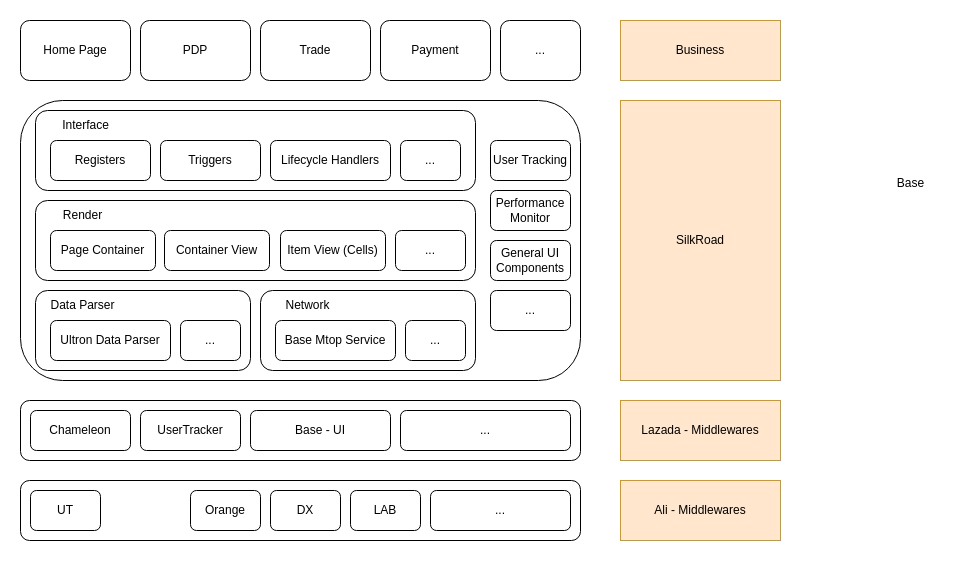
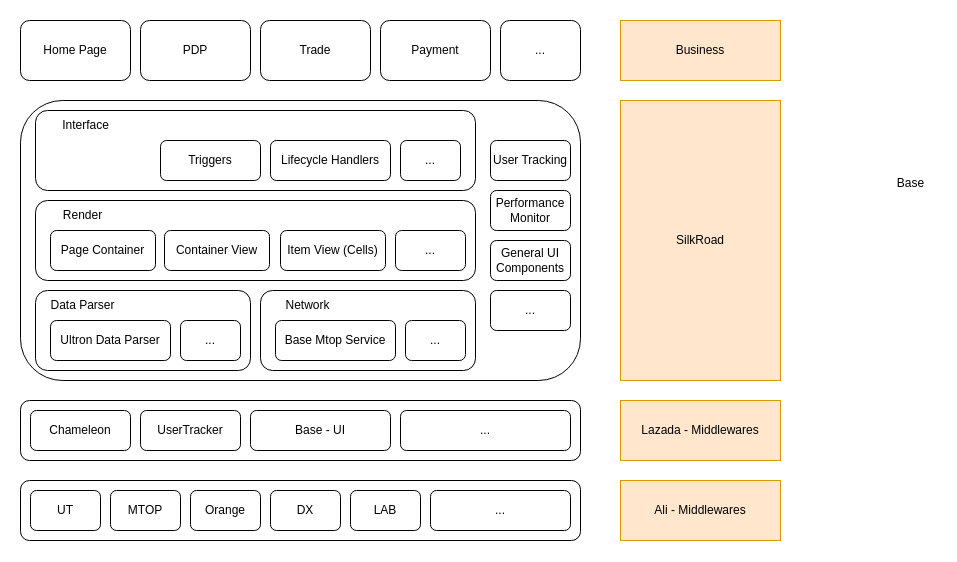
(101, 161) -> none
none -> (146, 511)
